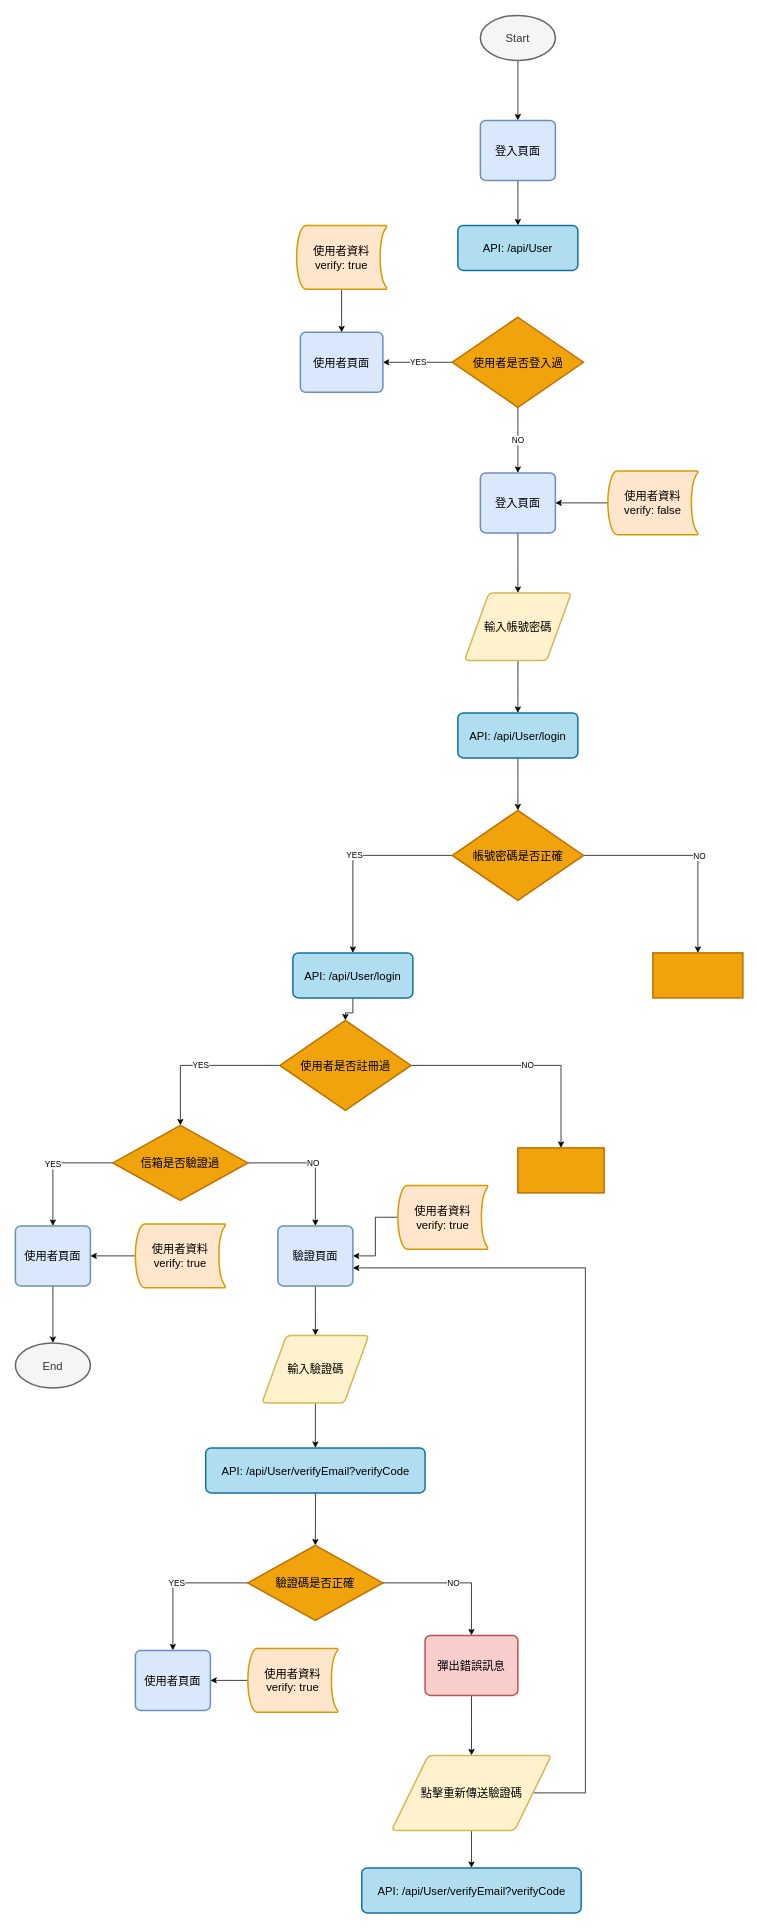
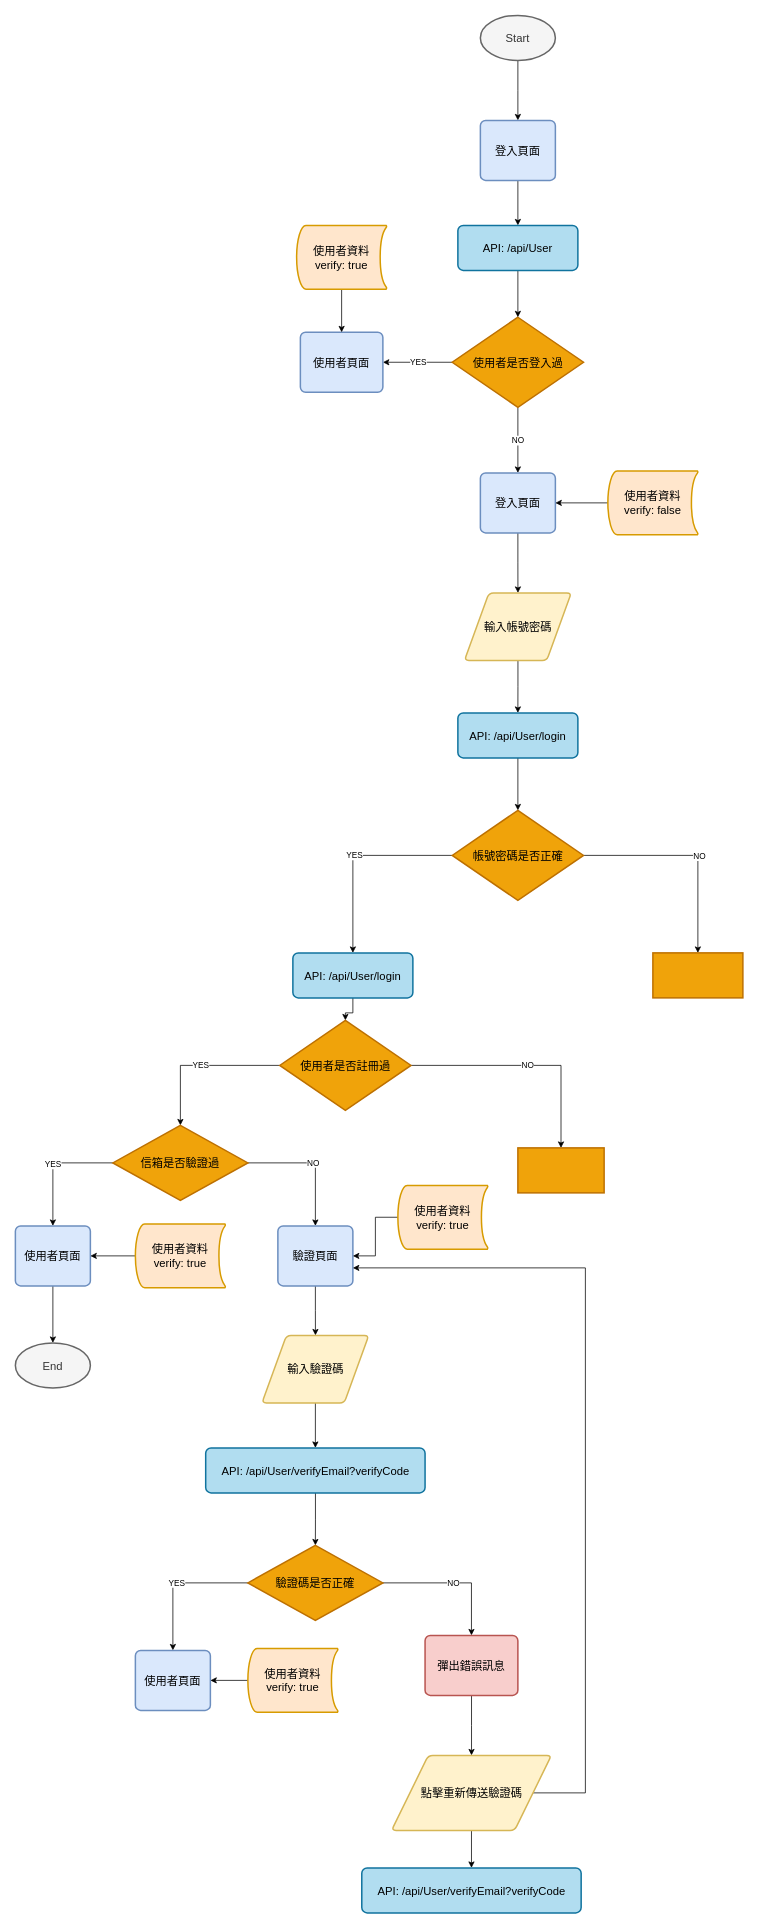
none -> (518, 310)
